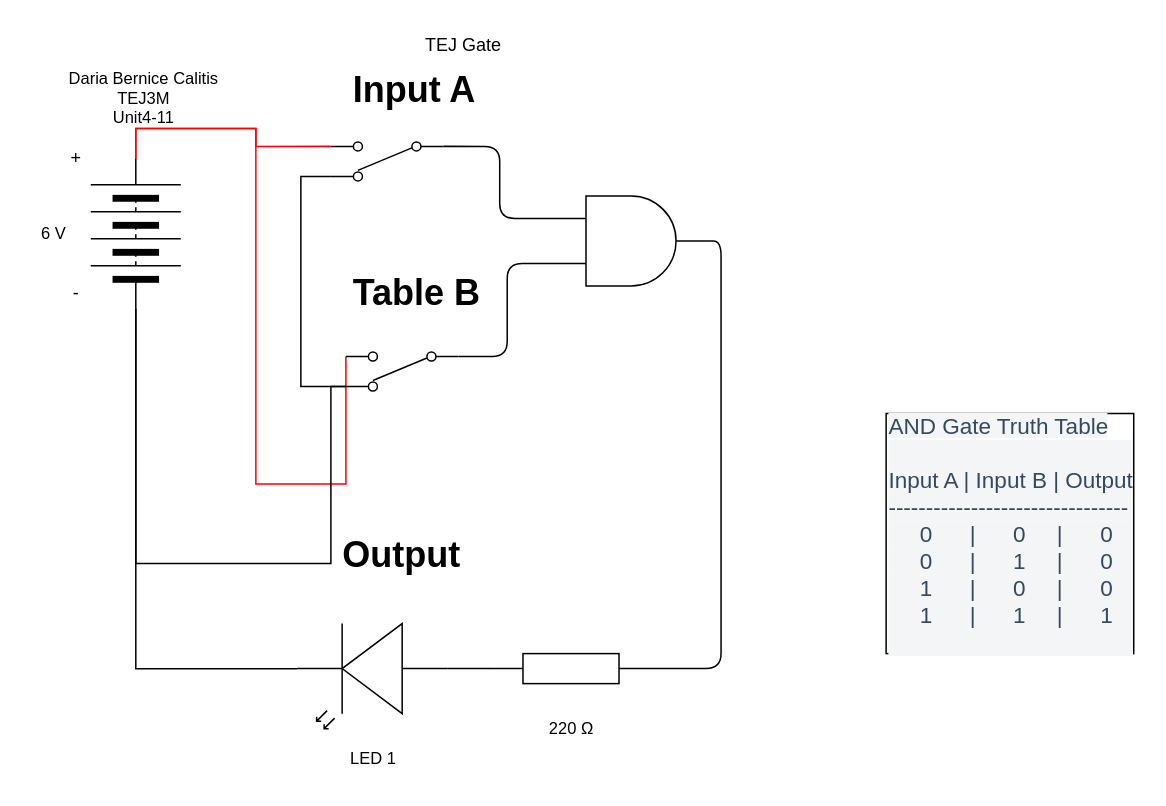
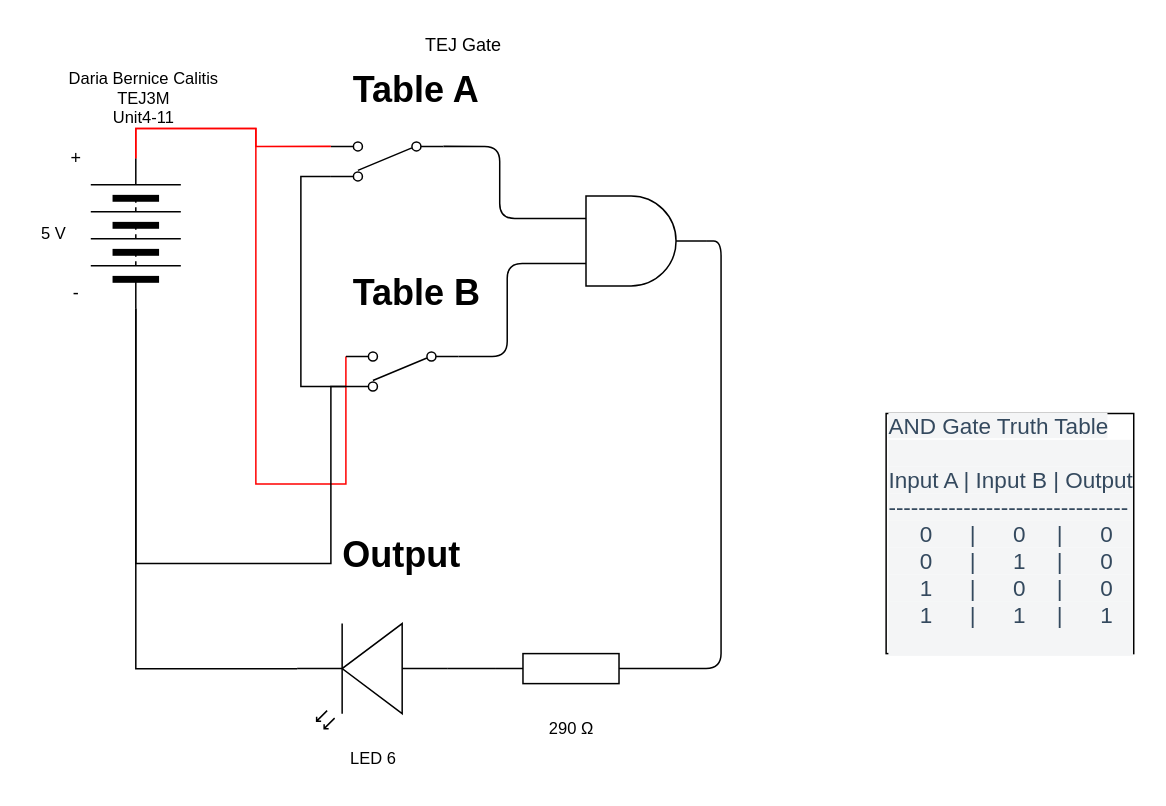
(386, 57) -> (384, 57)
(54, 233) -> (54, 233)
(572, 728) -> (572, 728)
(374, 758) -> (374, 758)
